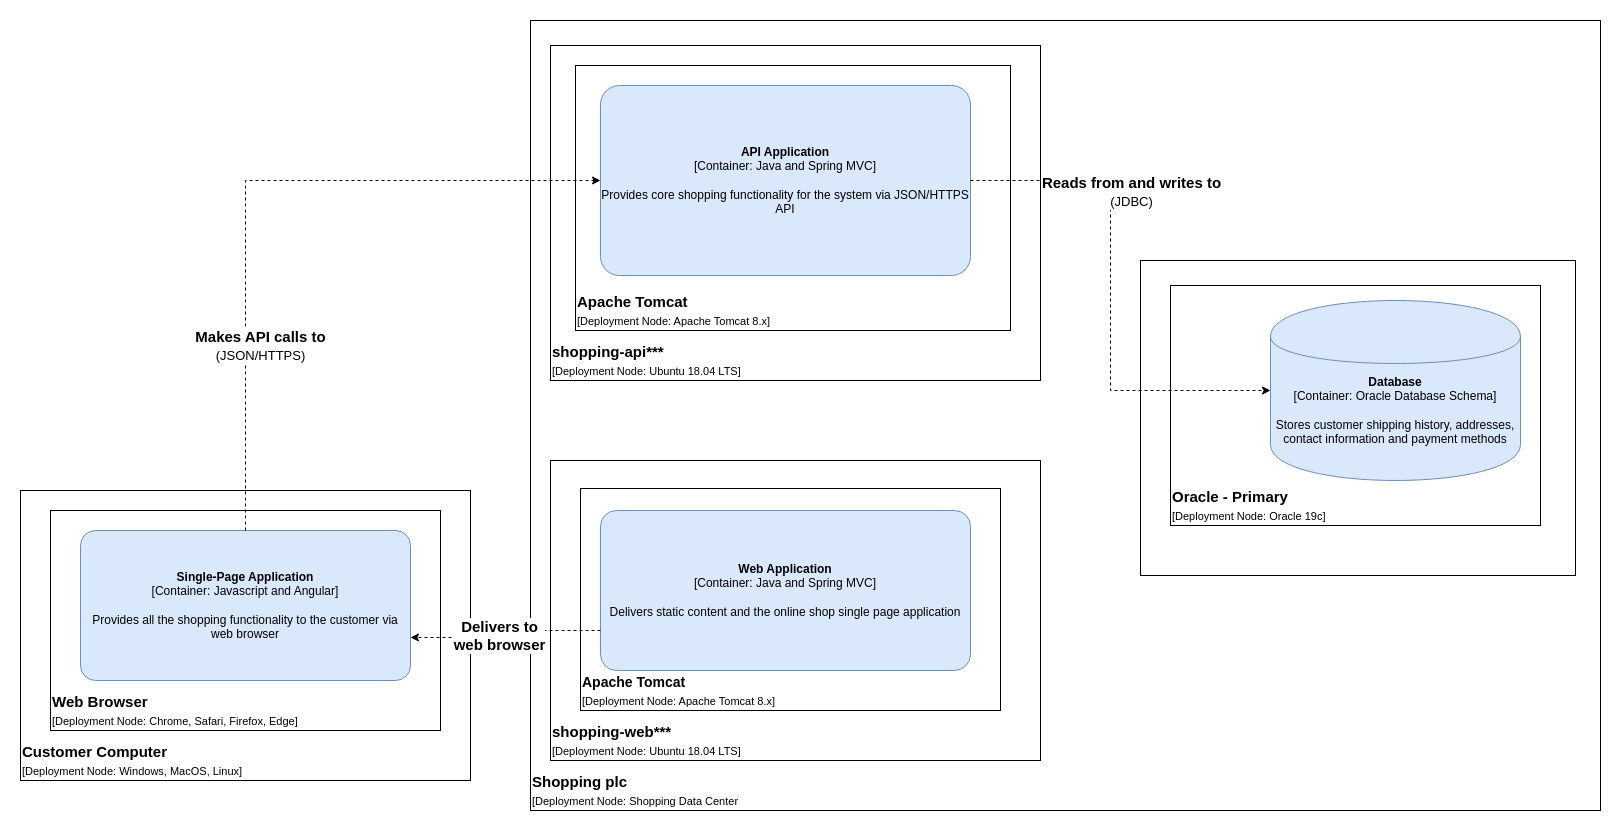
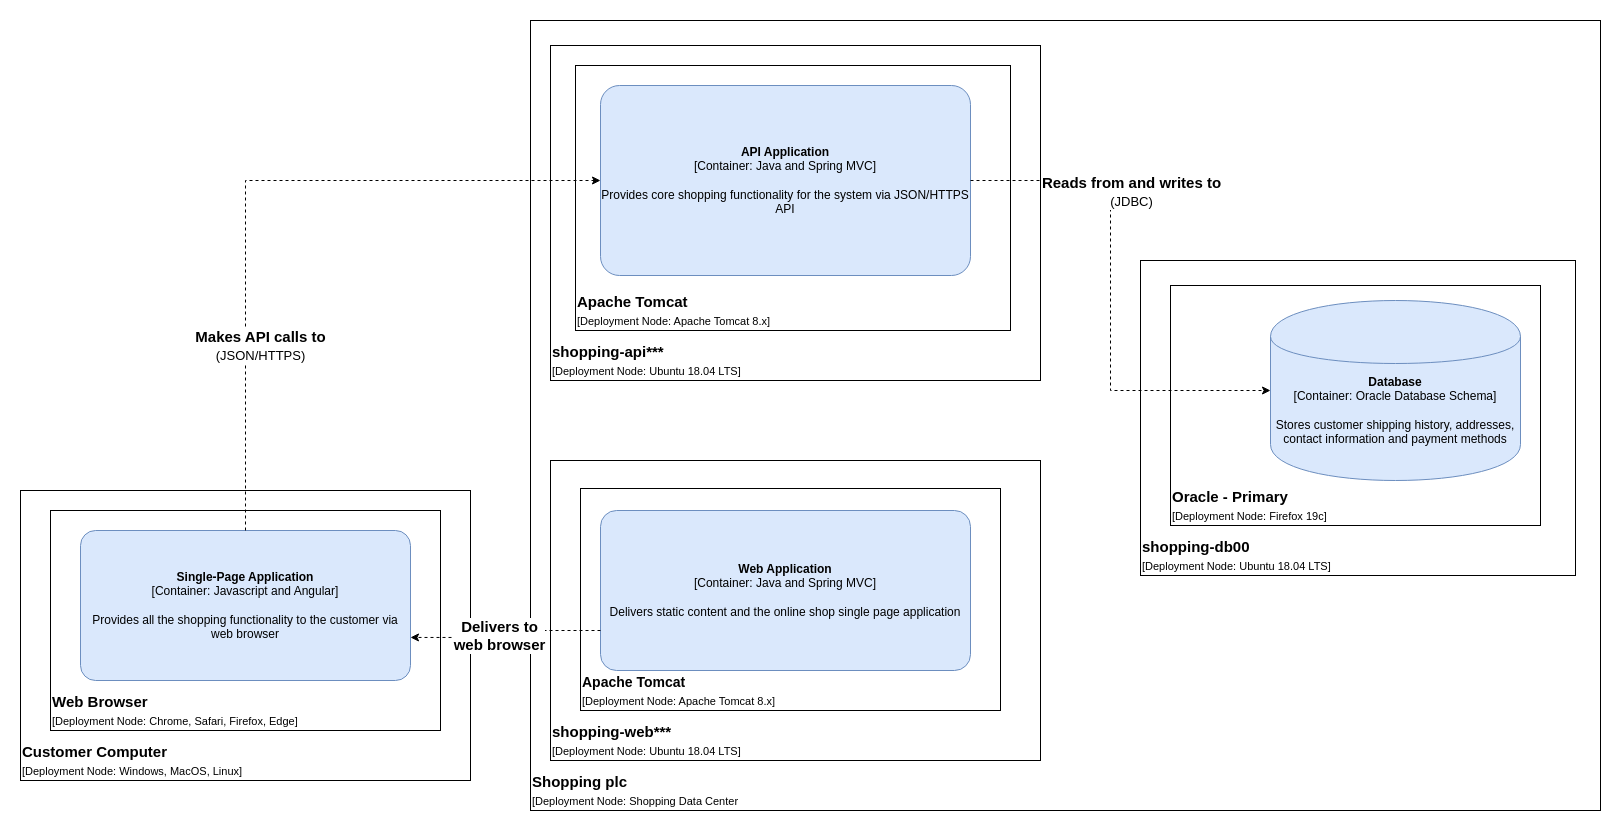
(1283, 506) -> (1287, 506)
none -> (1241, 556)
